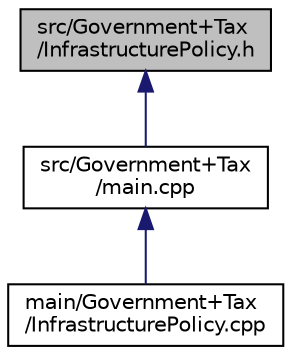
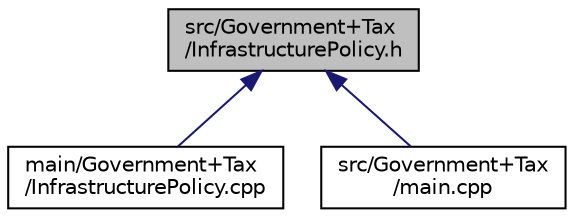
(146, 257) -> (212, 116)
